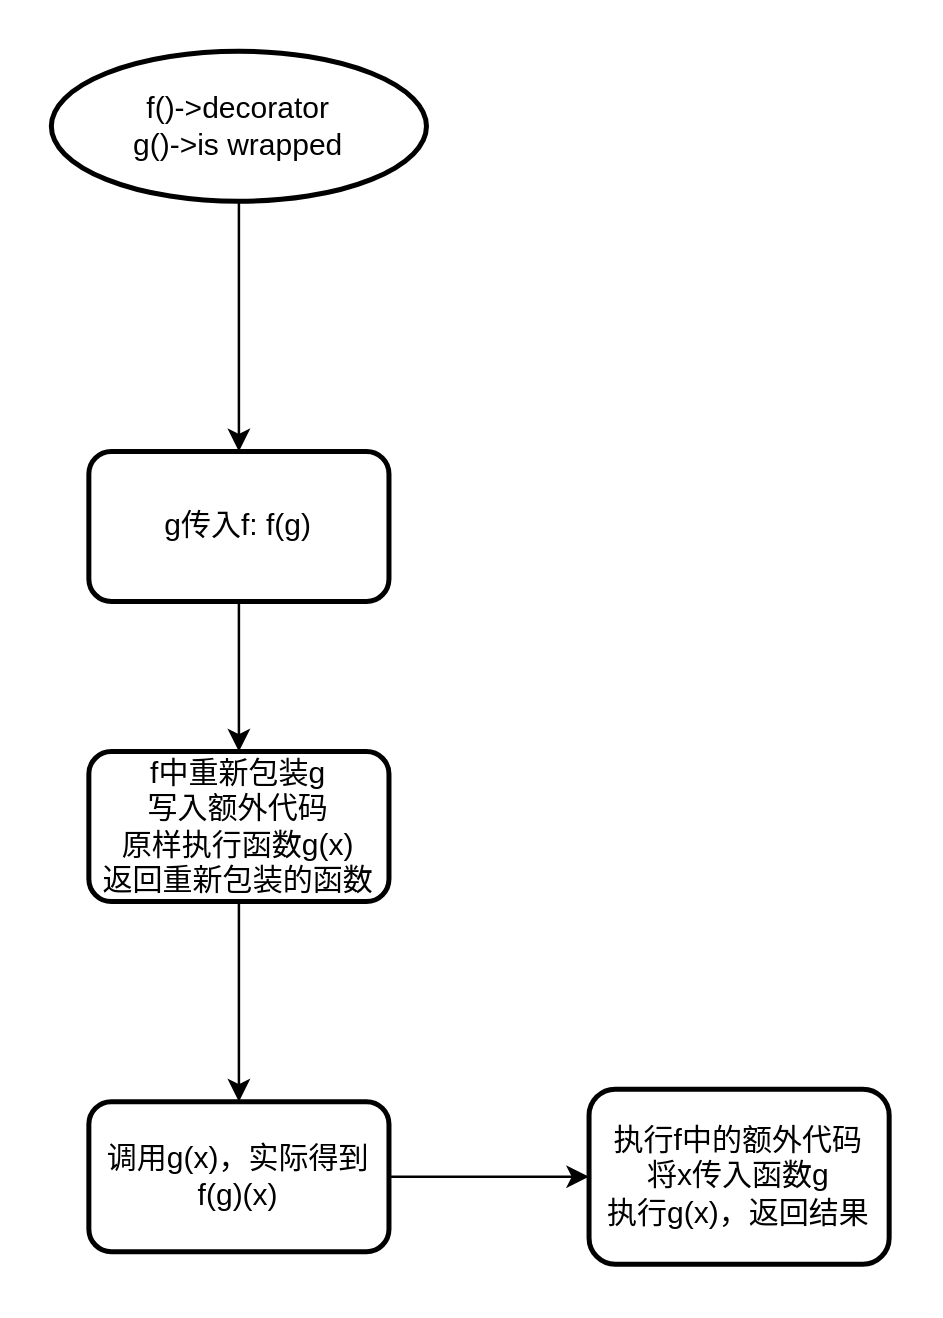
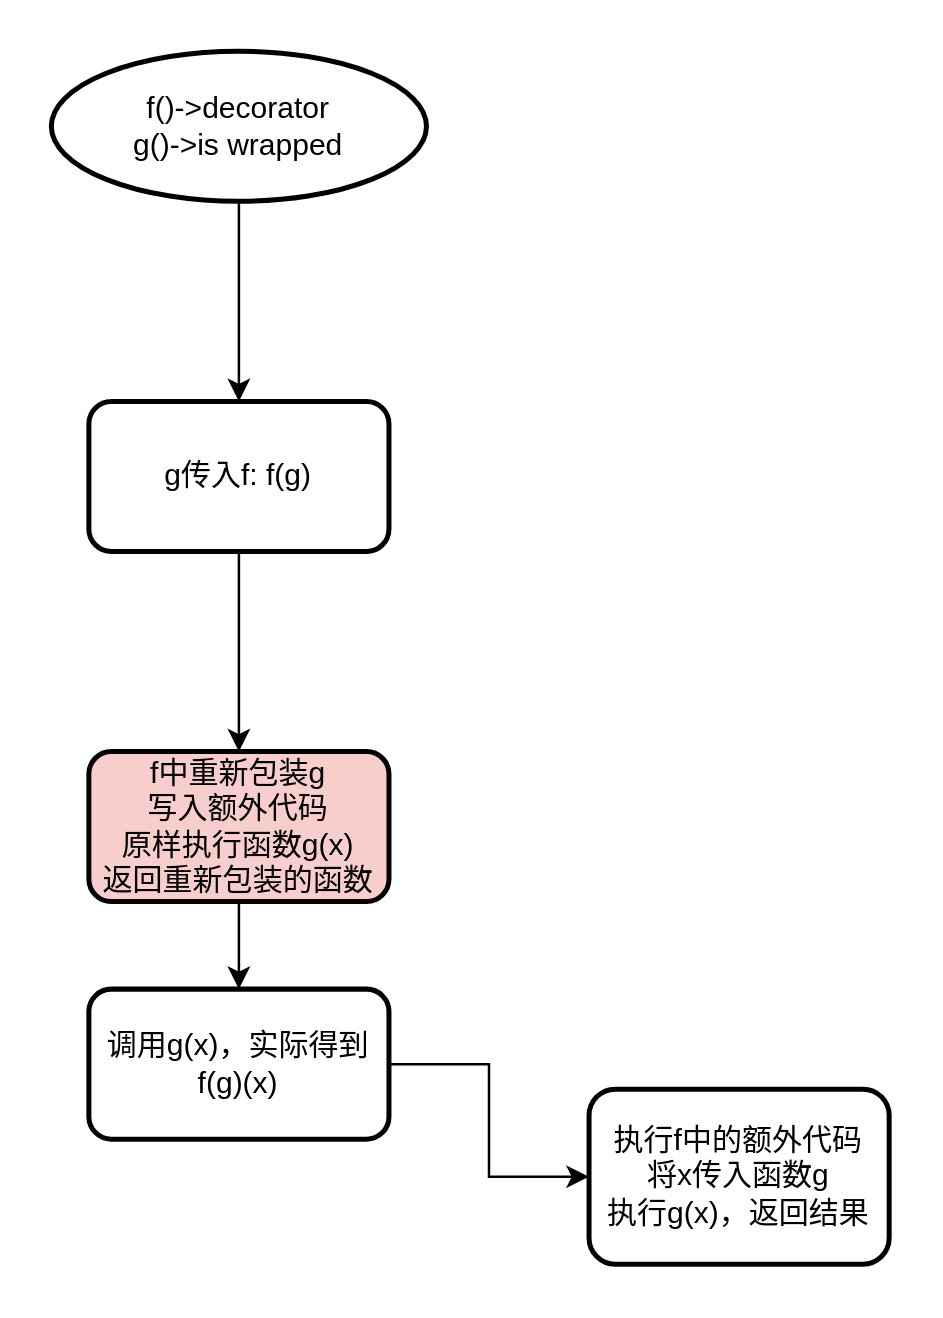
(239, 526) -> (239, 476)
(239, 826) -> (239, 826)
(239, 1176) -> (239, 1064)
